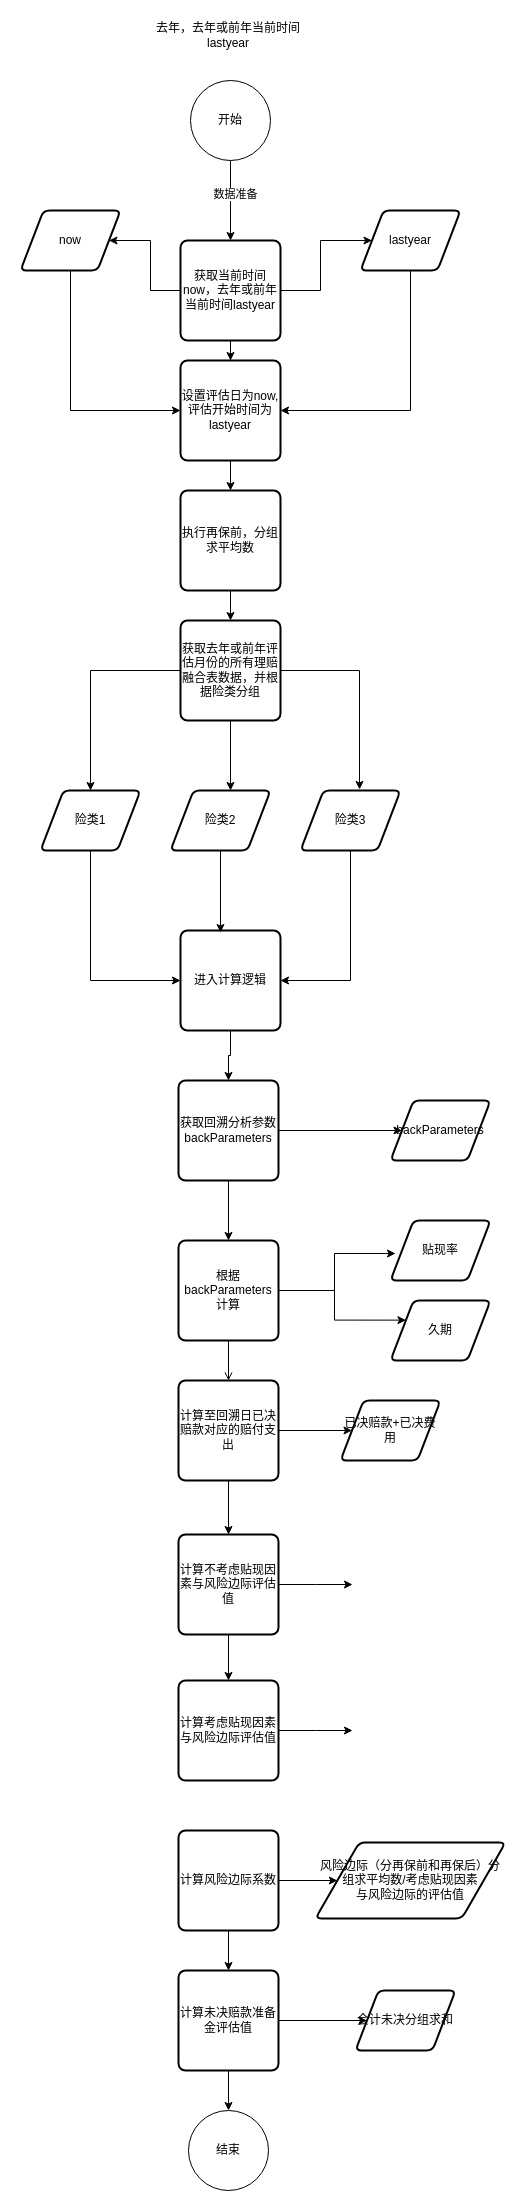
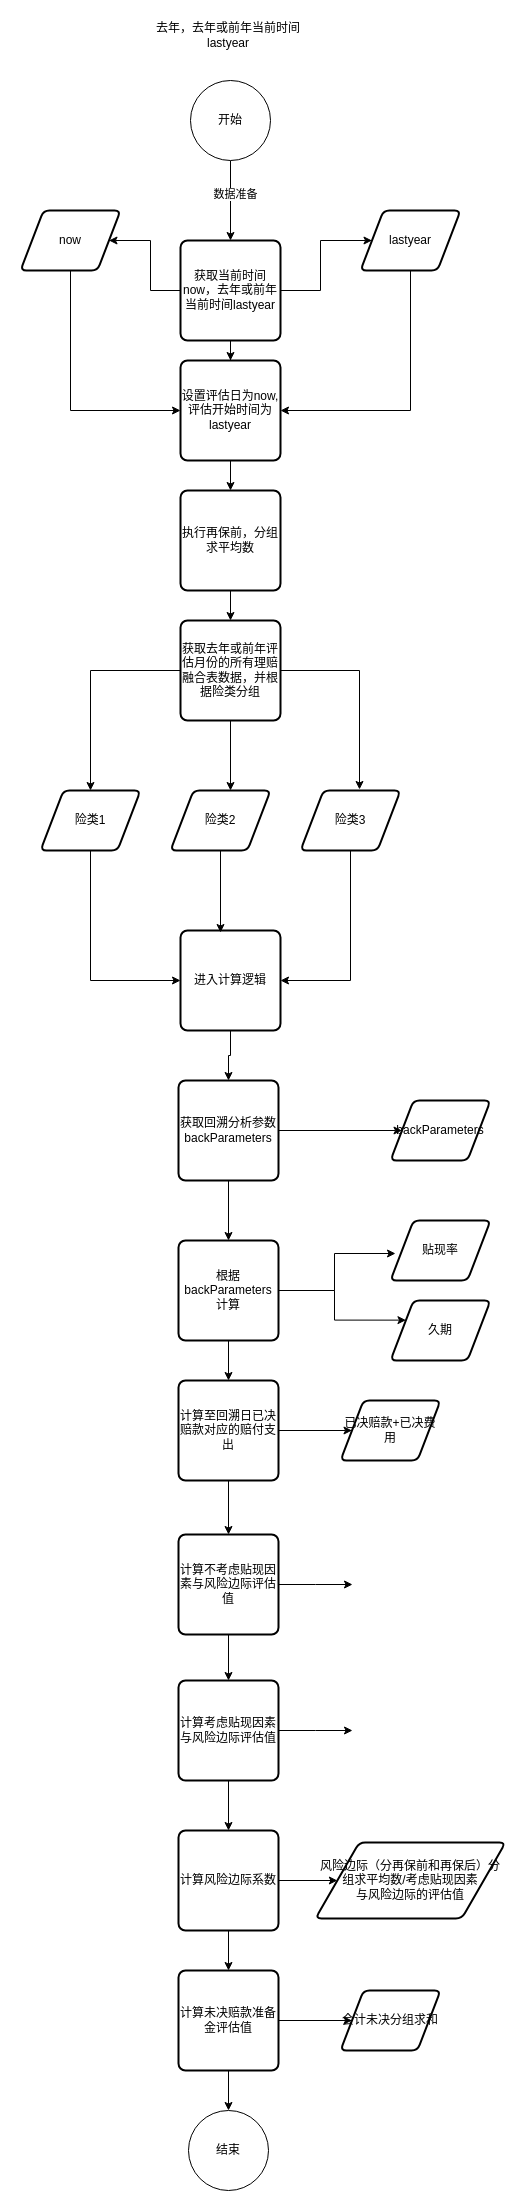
(229, 1374) -> (229, 1372)
none -> (229, 1802)
(406, 2021) -> (391, 2021)
